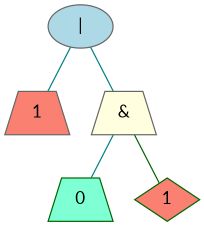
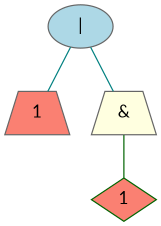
(81, 200) -> none
